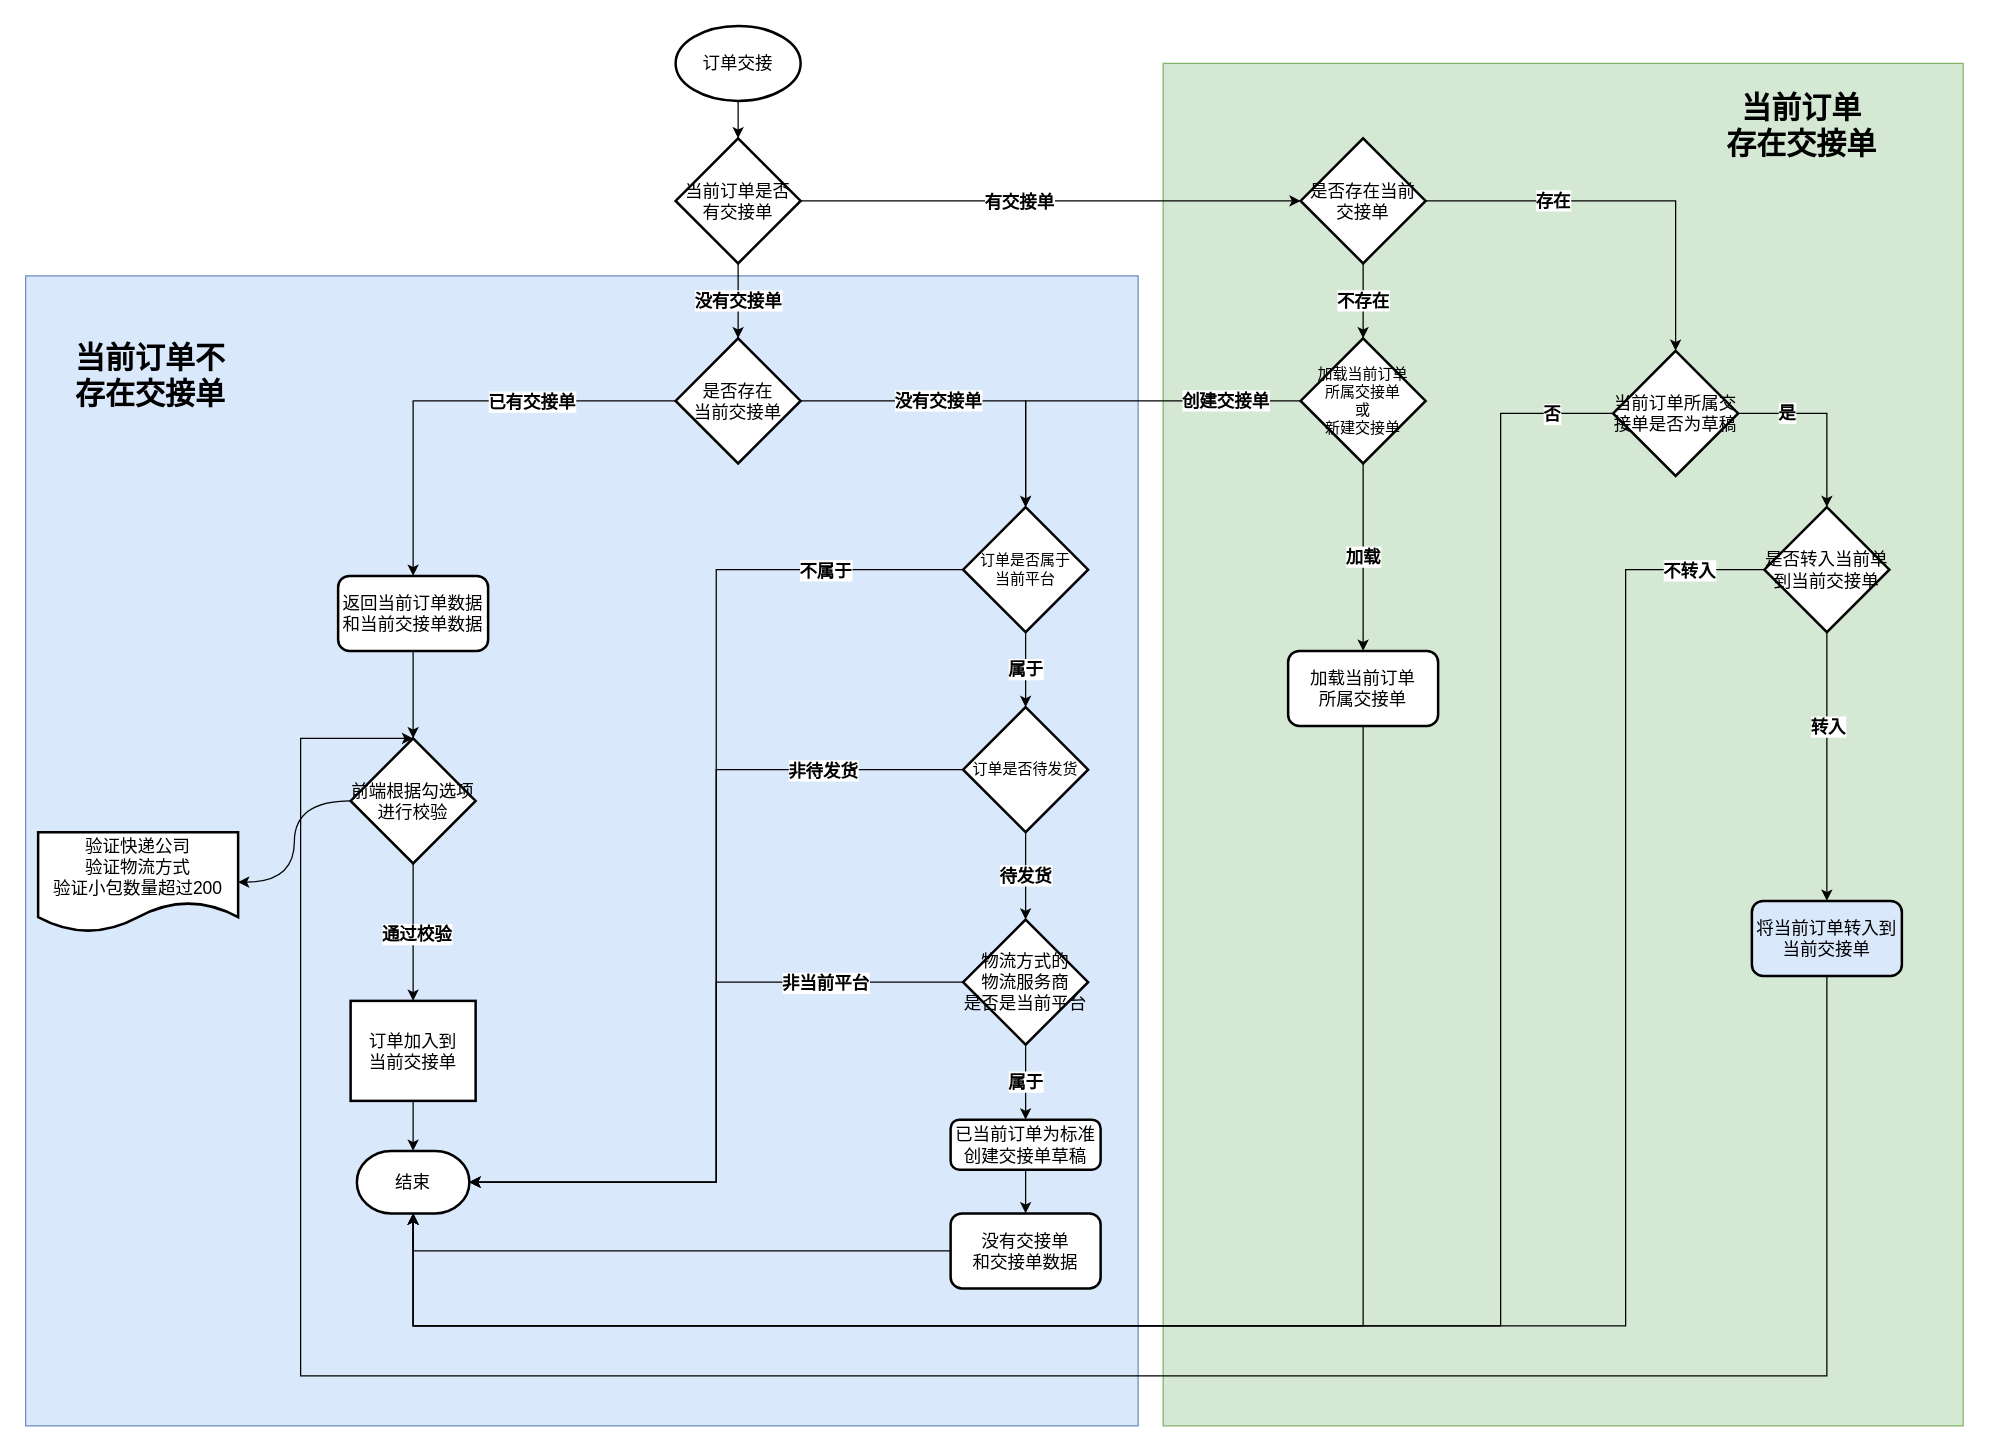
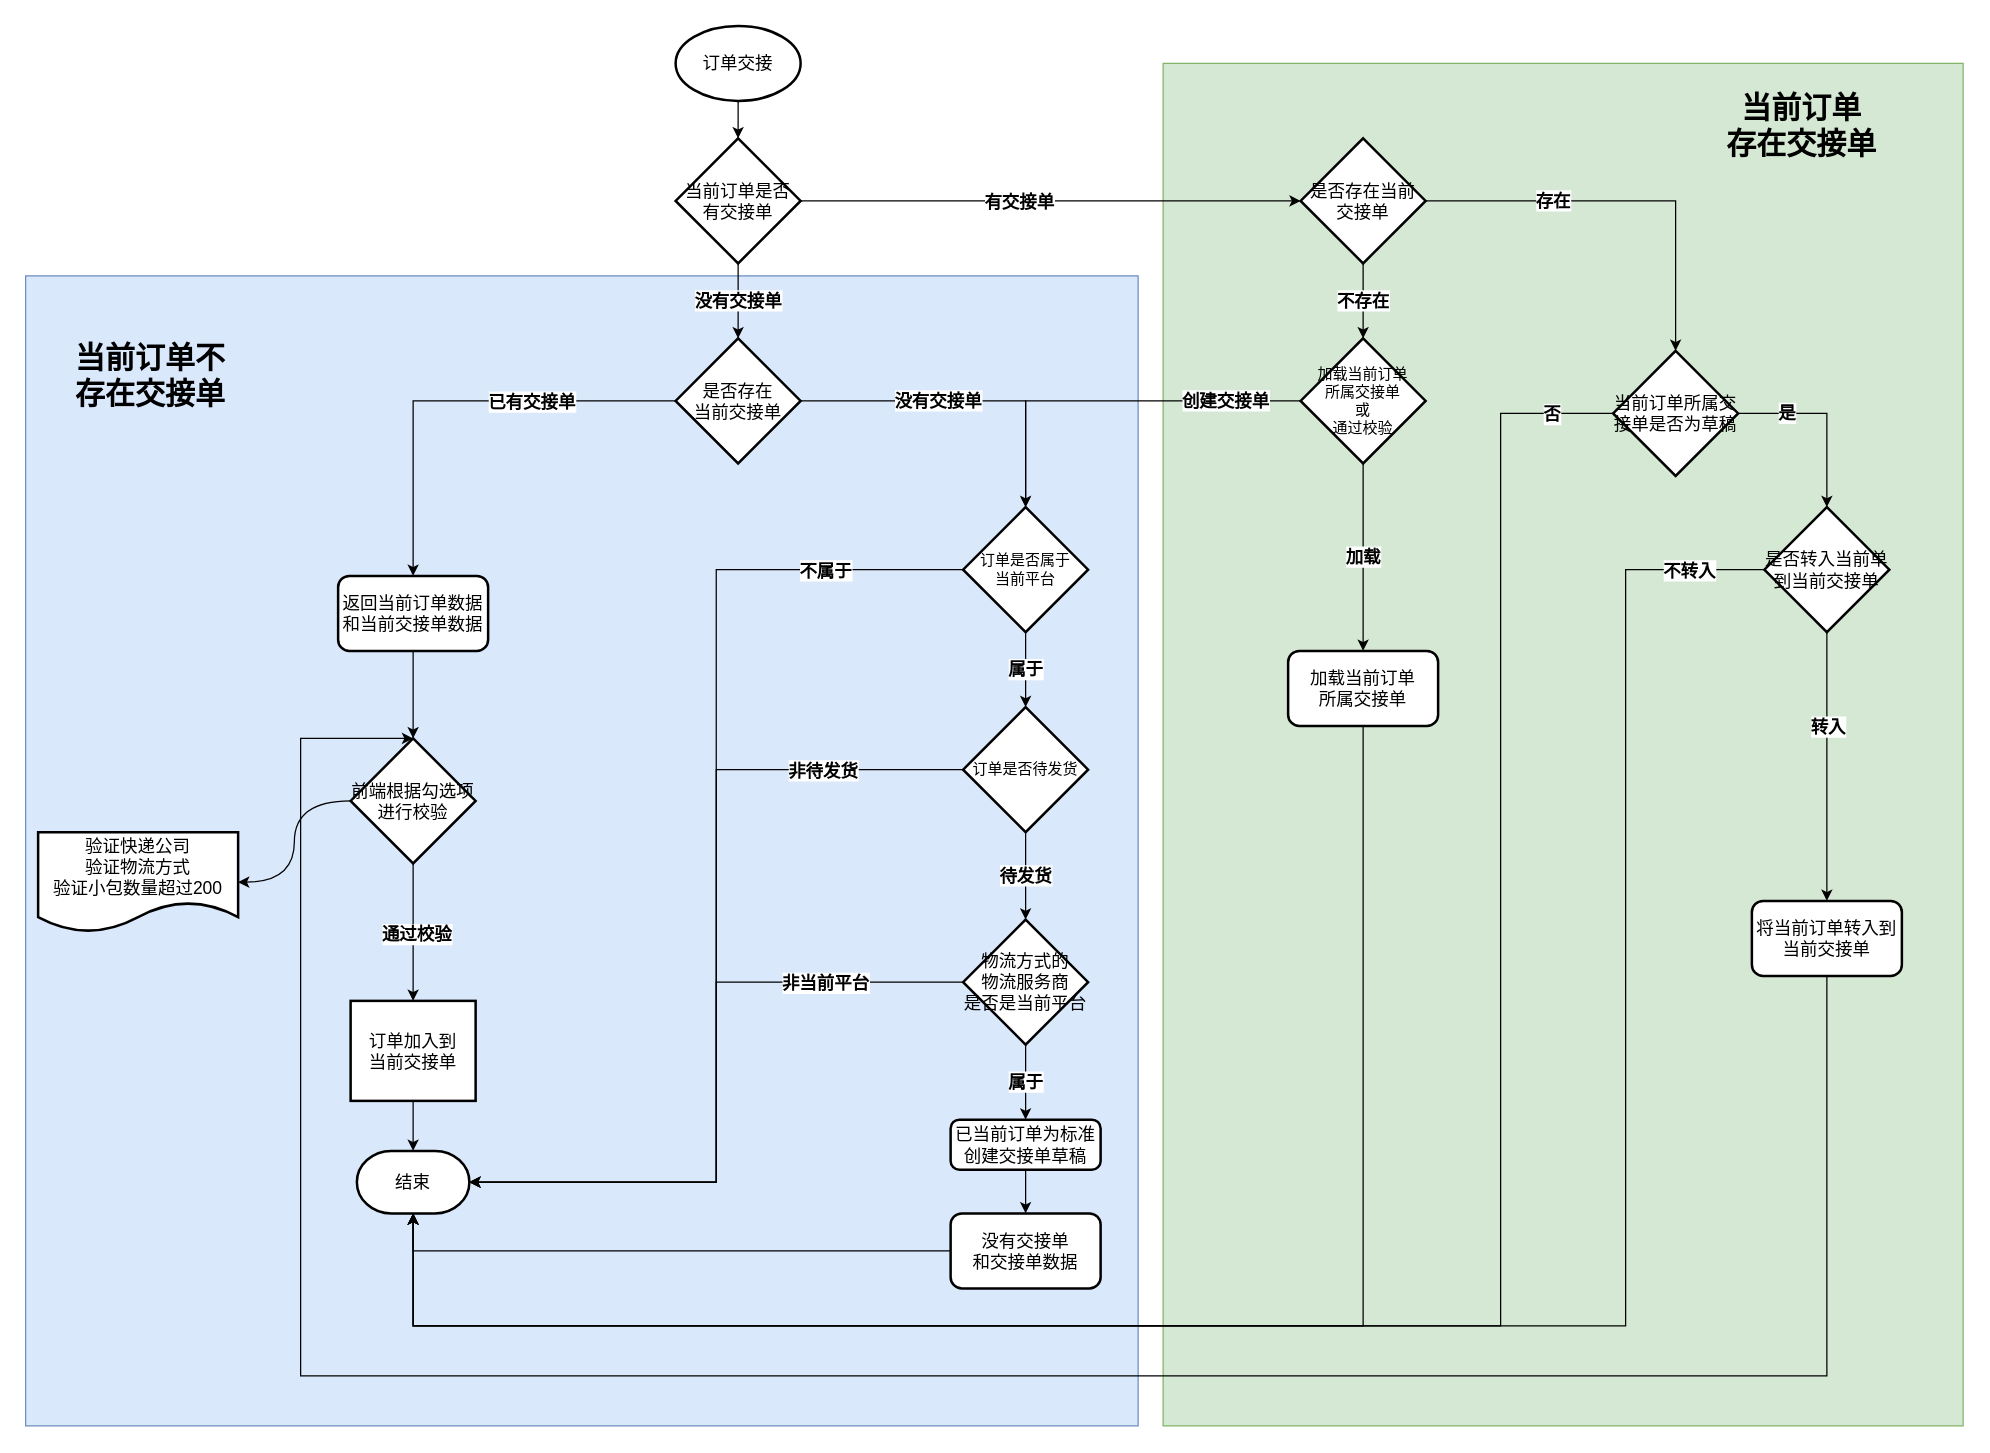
(1363, 401) -> (1363, 401)
(1827, 938) -> (1827, 938)
